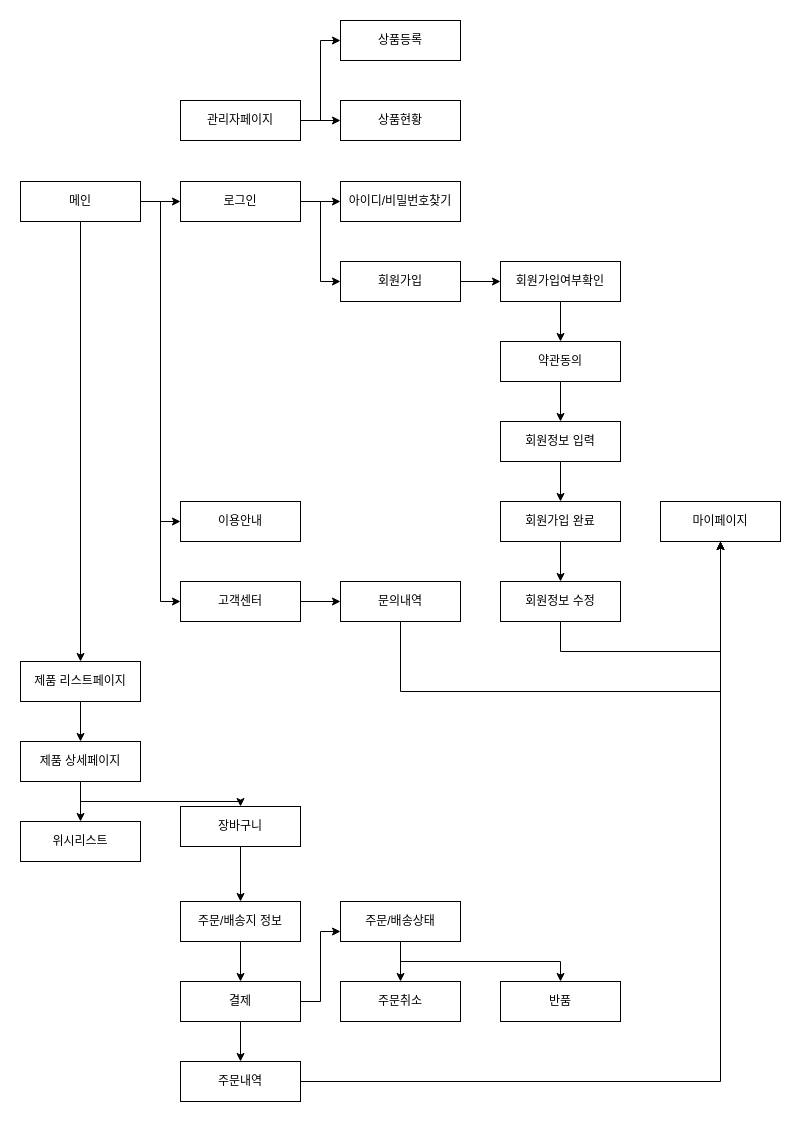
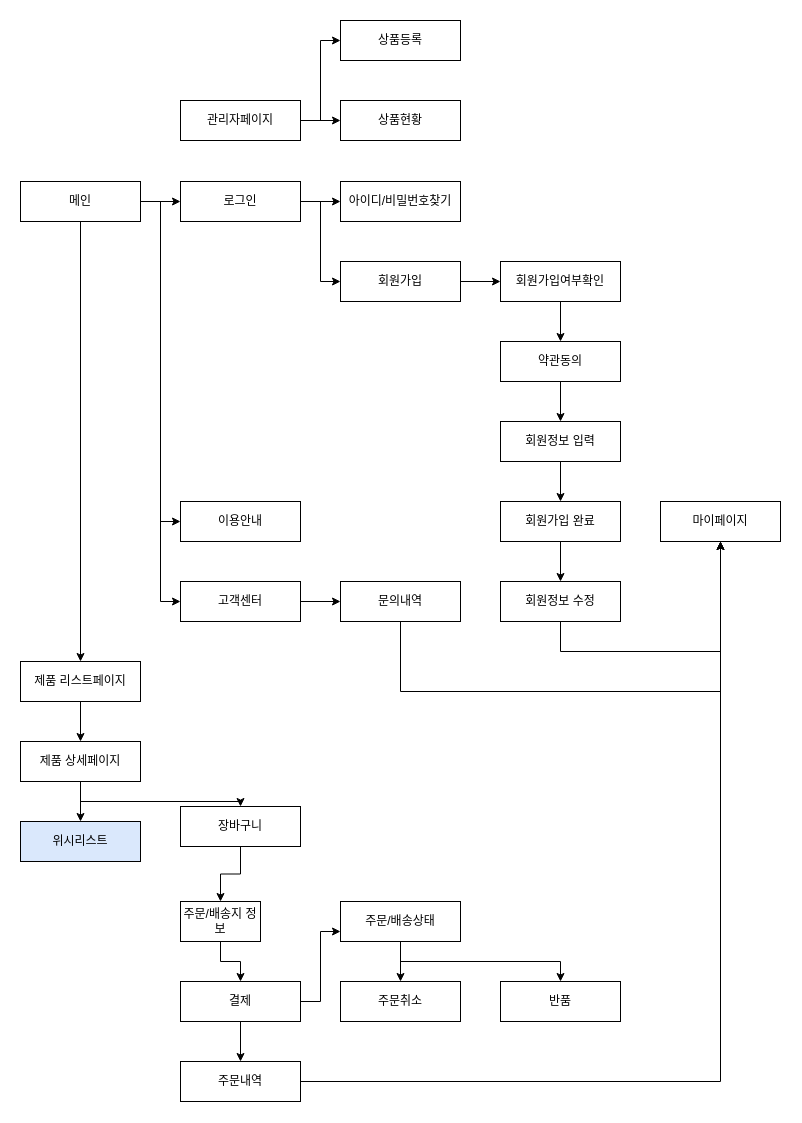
(81, 842) -> (81, 842)
(241, 922) -> (221, 922)
